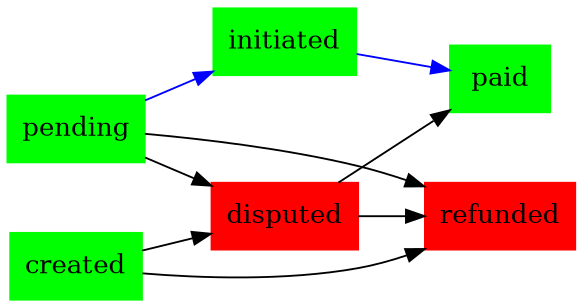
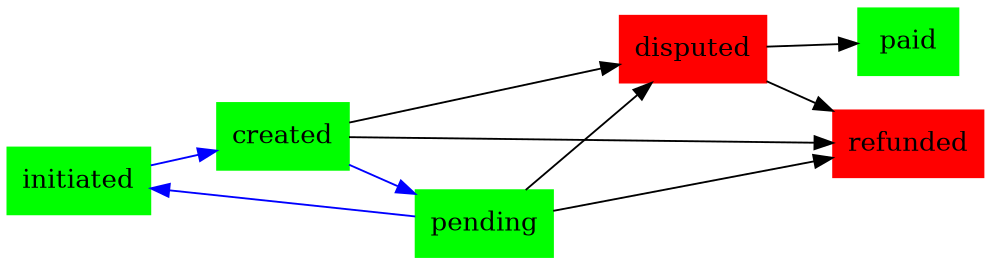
(394, 61) -> (175, 160)
none -> (373, 175)
